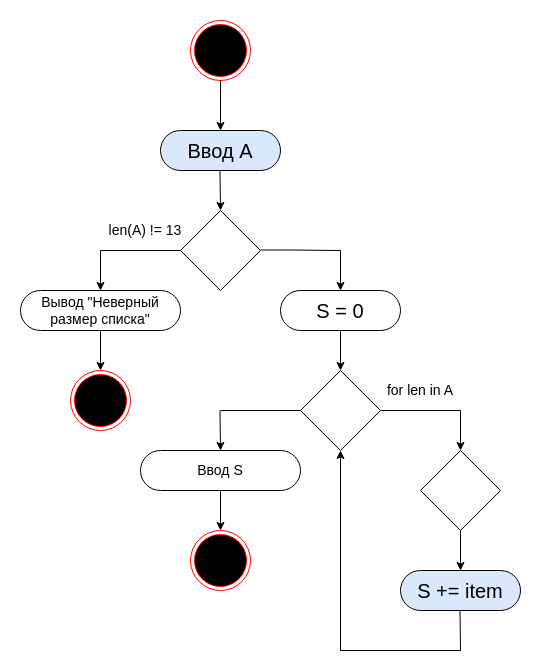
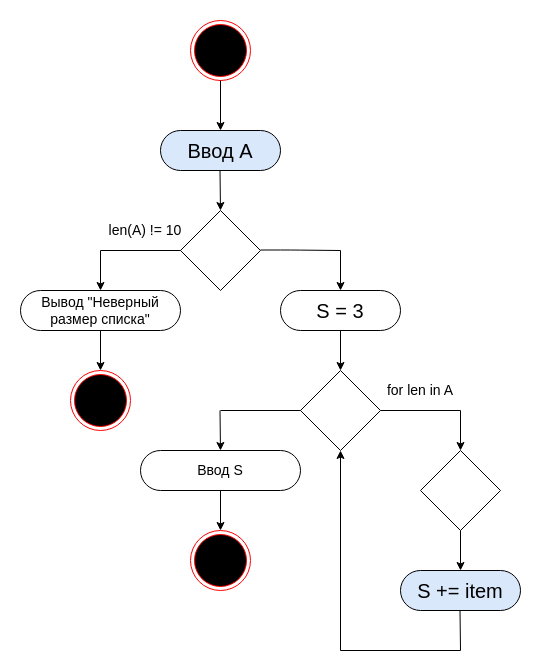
(146, 231) -> (146, 231)
(341, 311) -> (341, 311)
